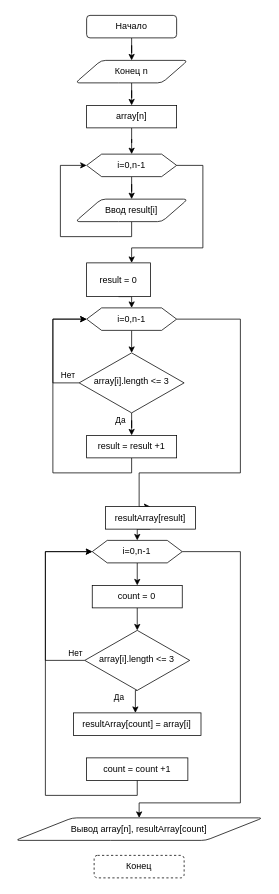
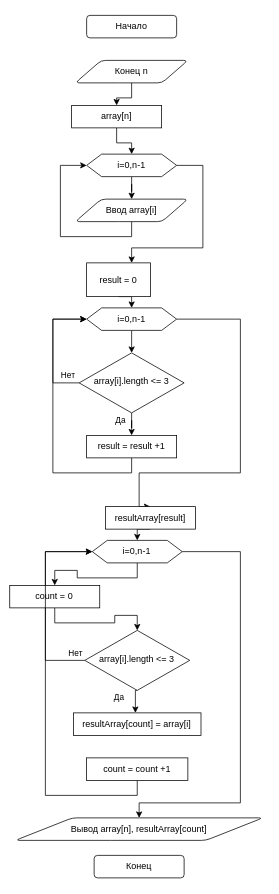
(132, 52) -> none
(132, 117) -> (117, 117)
(132, 210) -> (132, 210)
(137, 597) -> (55, 597)
(139, 867) -> (139, 867)
